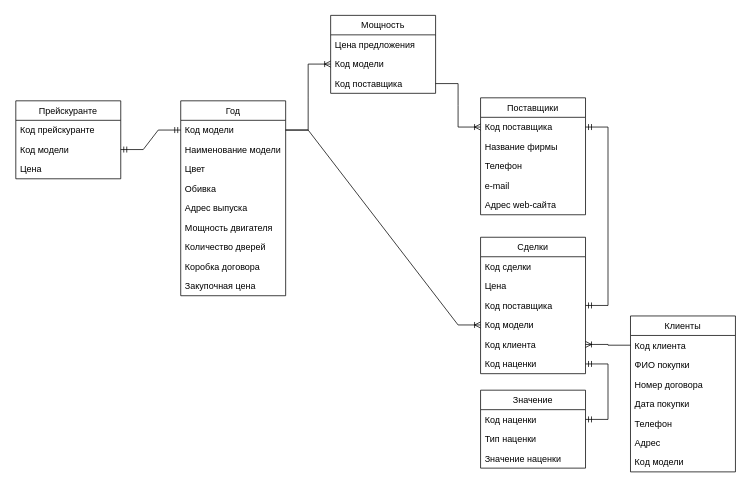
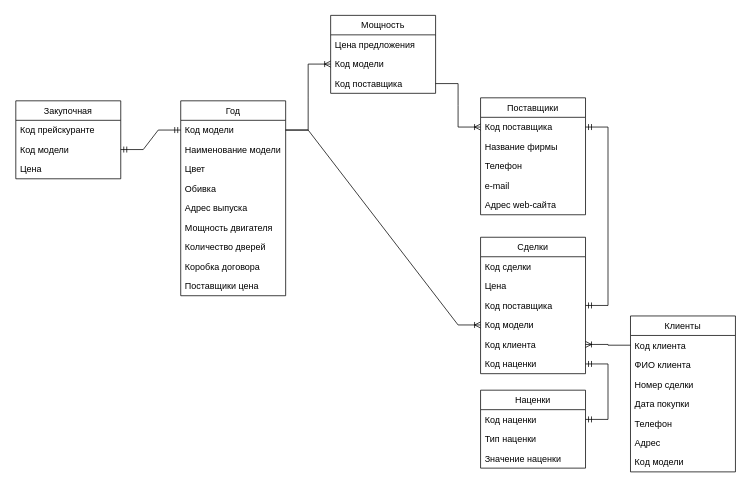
(68, 111) -> (68, 111)
(221, 287) -> (221, 287)
(661, 365) -> (661, 365)
(669, 385) -> (664, 385)
(533, 401) -> (533, 401)
